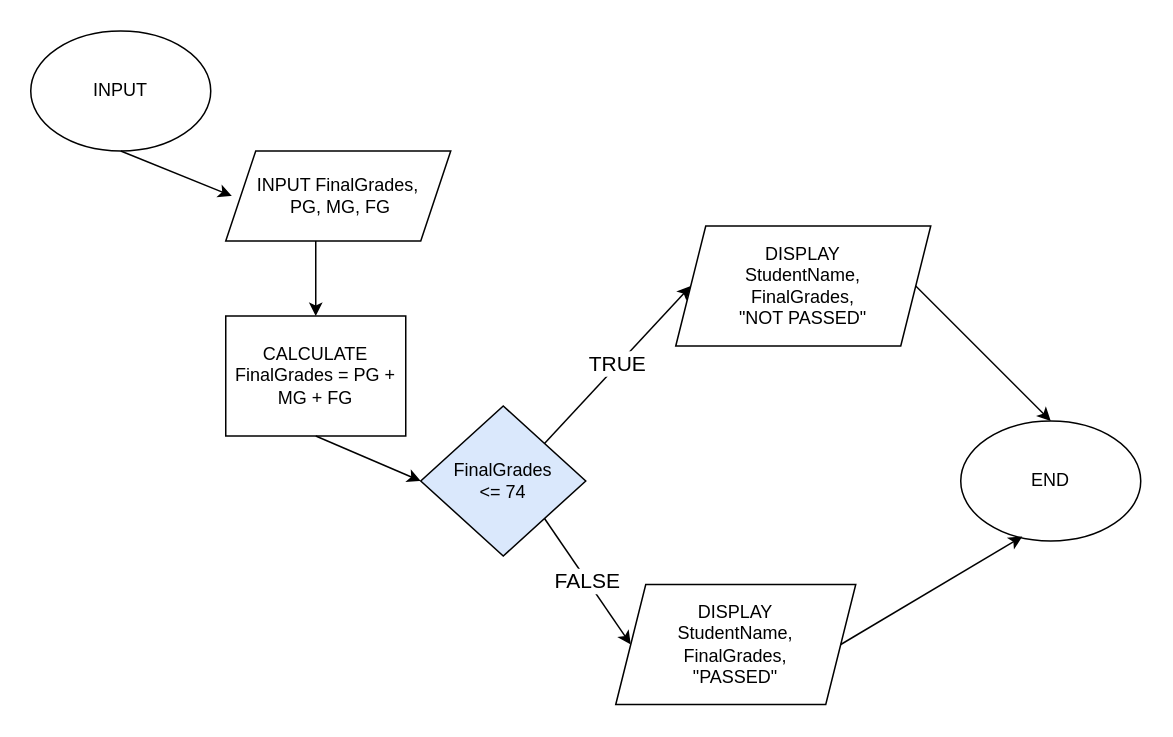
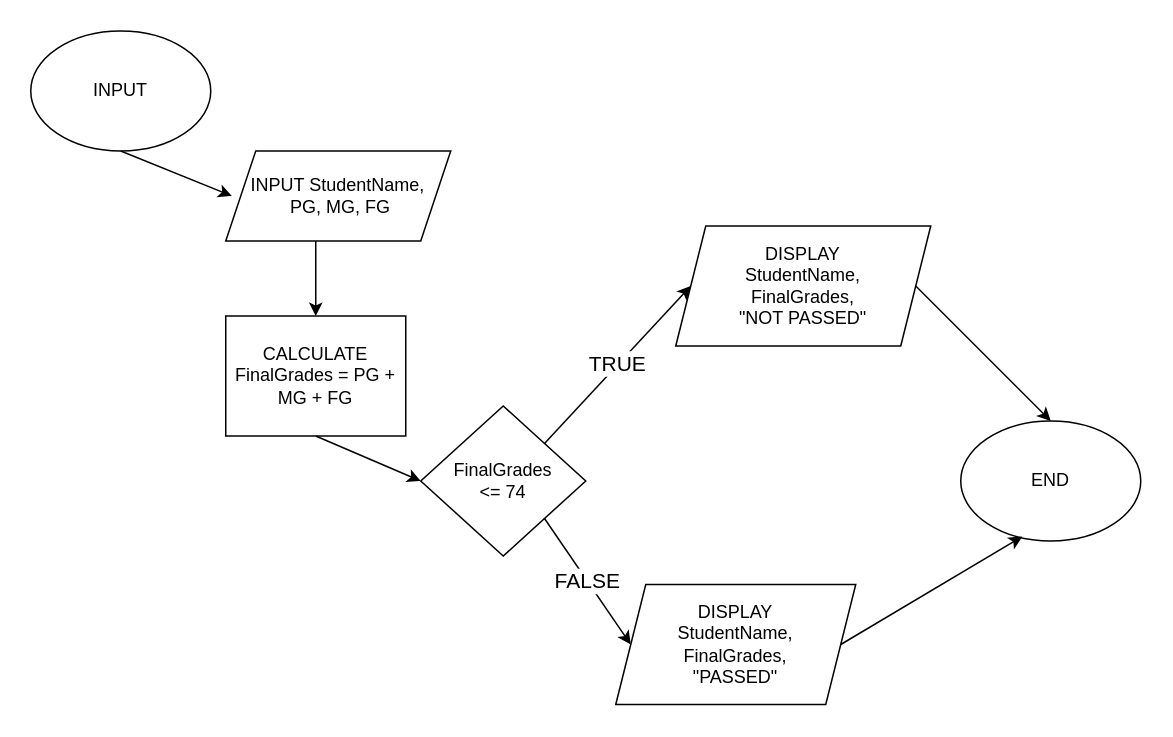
(338, 196) -> (338, 196)
(503, 481) -> (503, 481)
